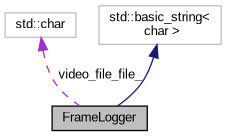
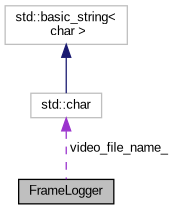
(98, 75) -> (117, 149)
(140, 85) -> (66, 75)
